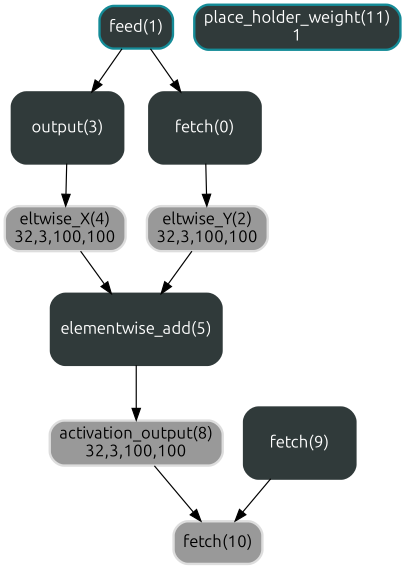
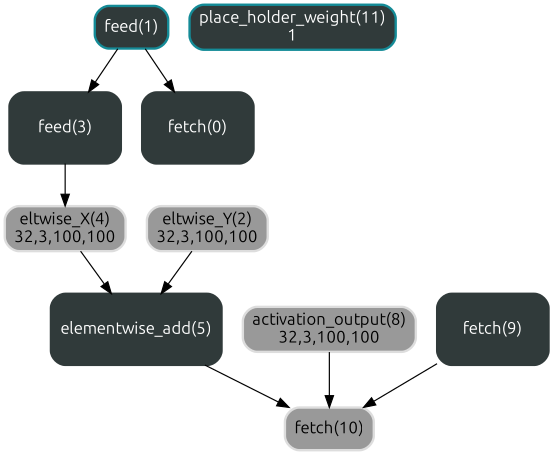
(68, 128) -> (65, 128)
(206, 179) -> none
(136, 387) -> (242, 384)
